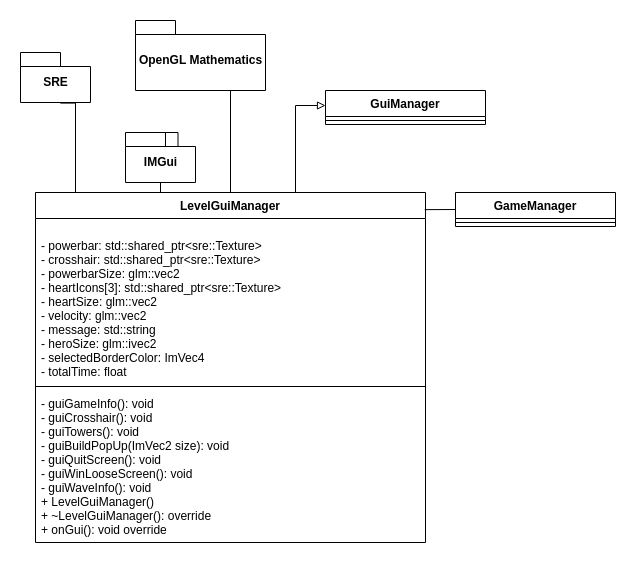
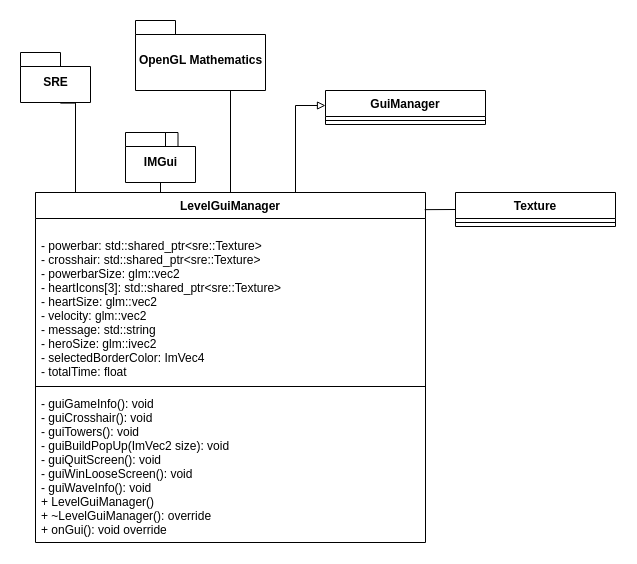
(535, 206) -> (535, 206)
